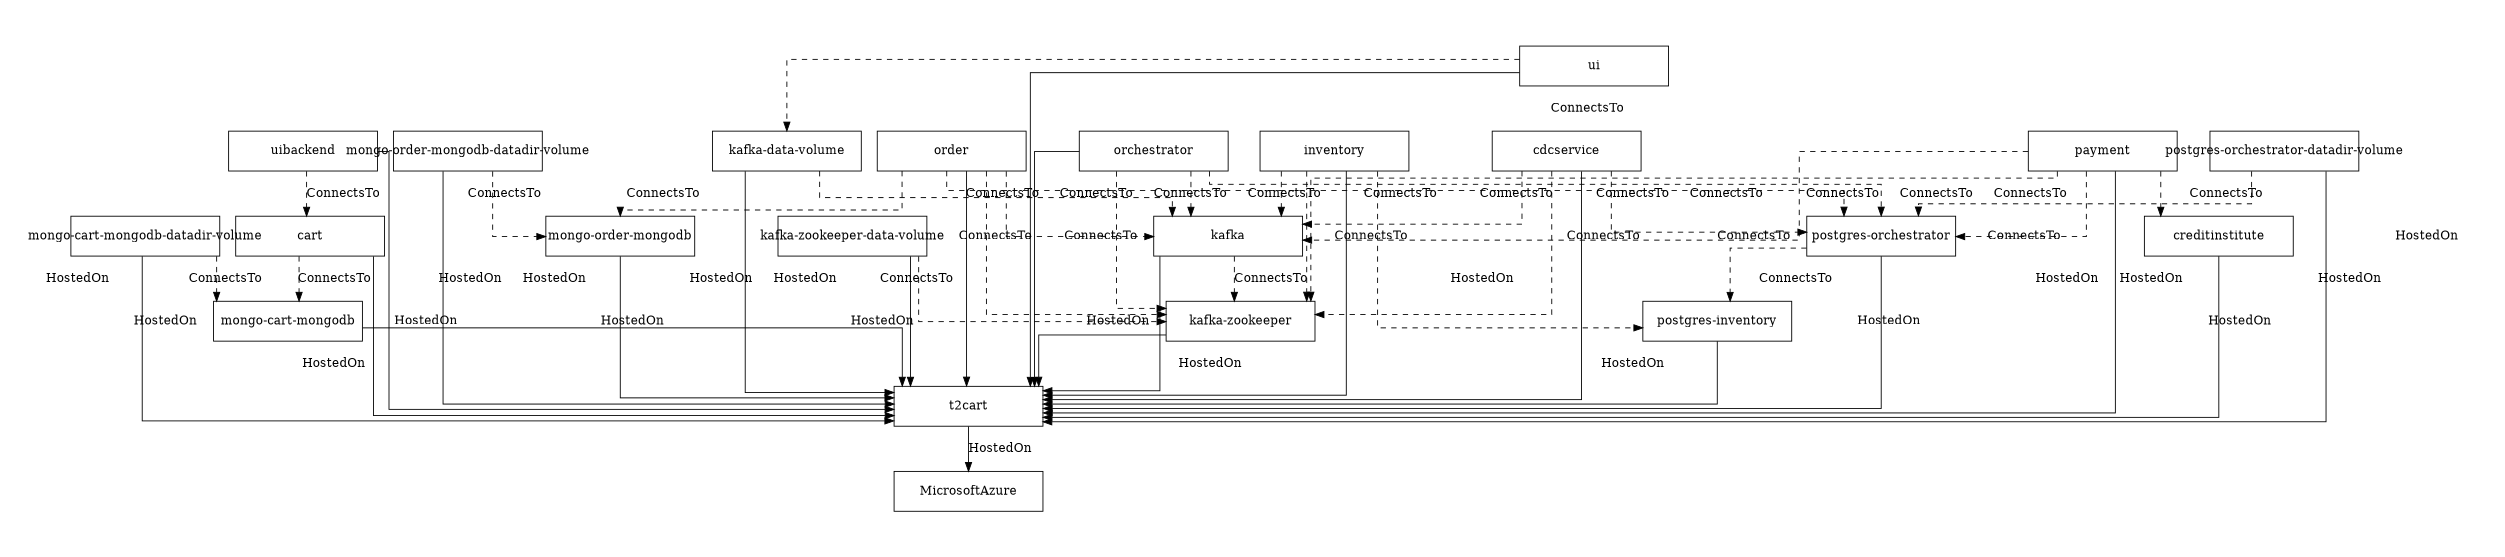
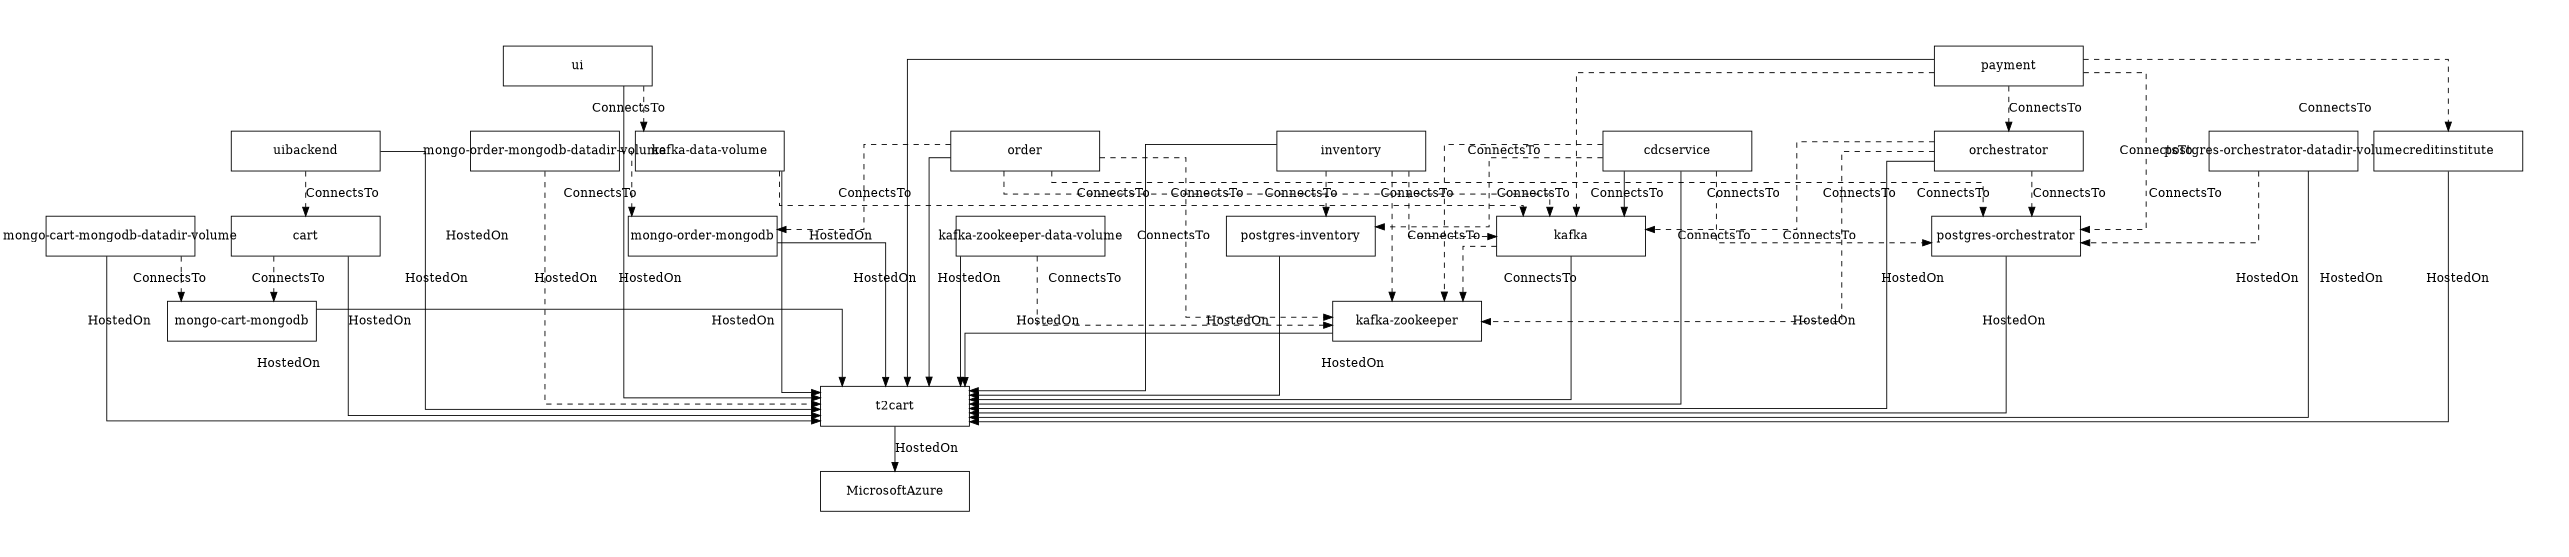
(1630, 178) -> (2009, 104)
(1443, 224) -> (1624, 189)
(1746, 248) -> (1489, 188)
(548, 404) -> (562, 404)
